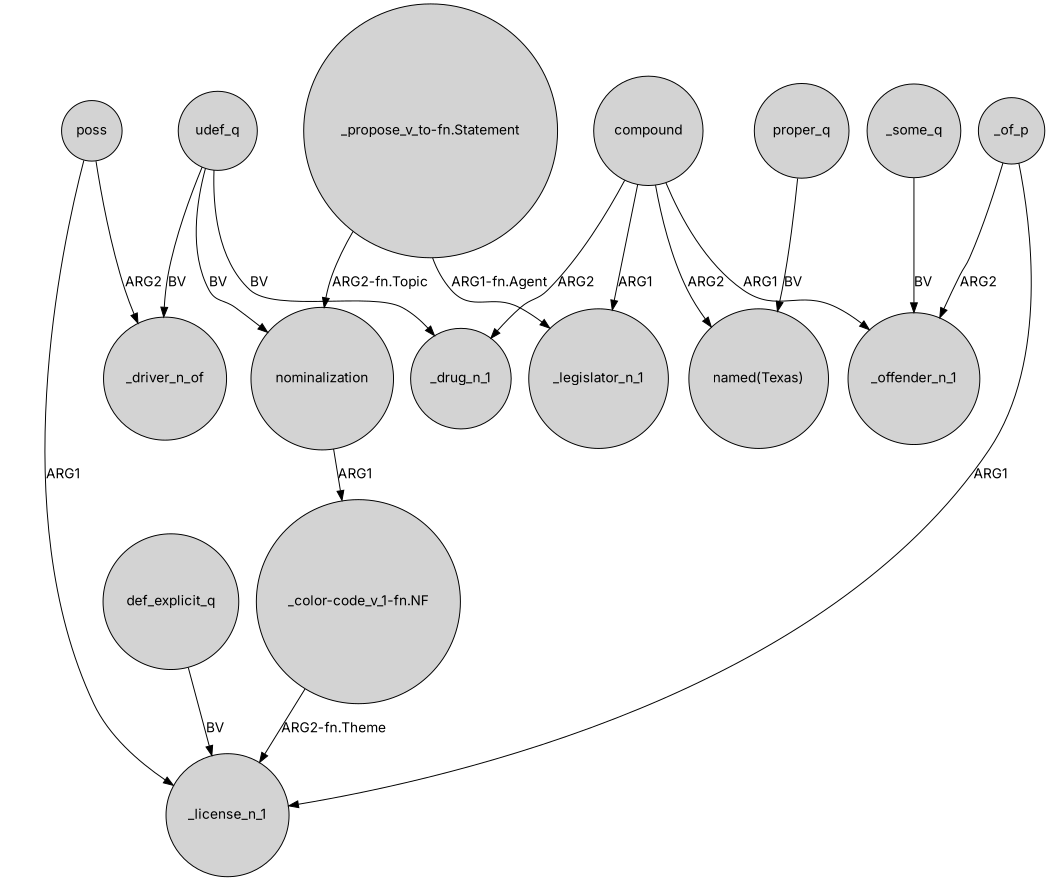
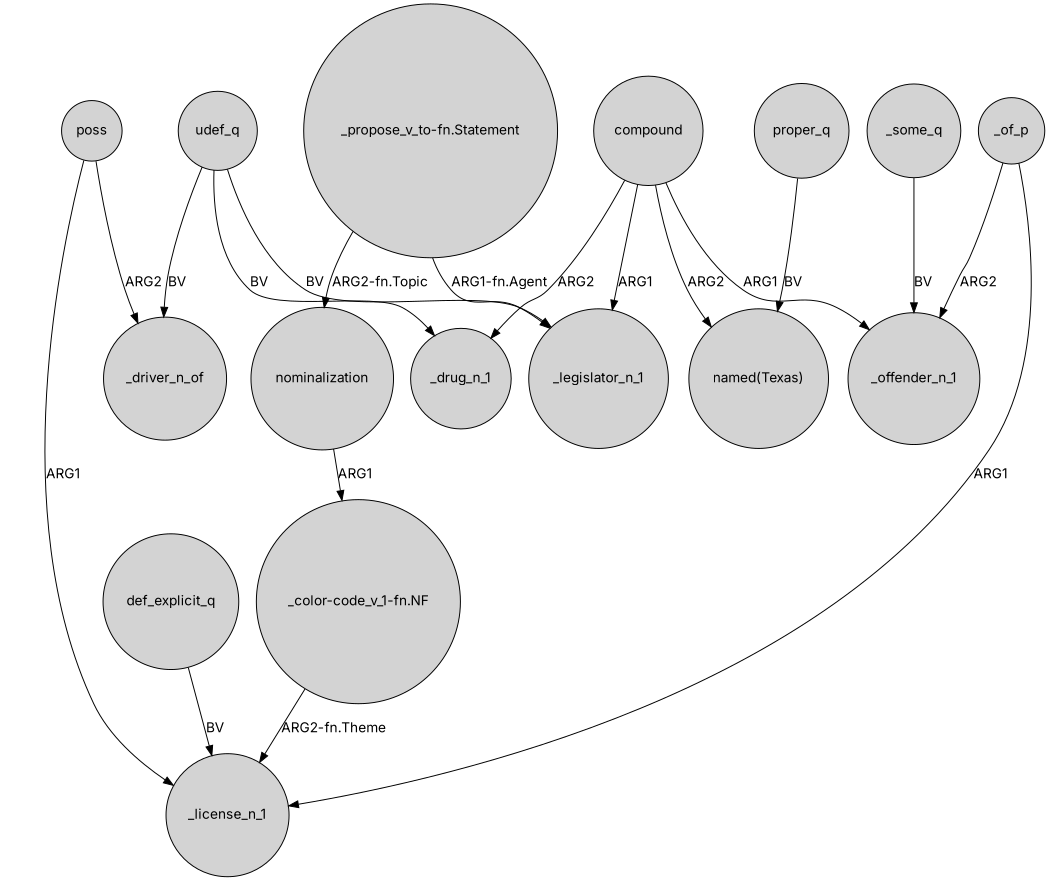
(199, 261) -> (314, 293)
